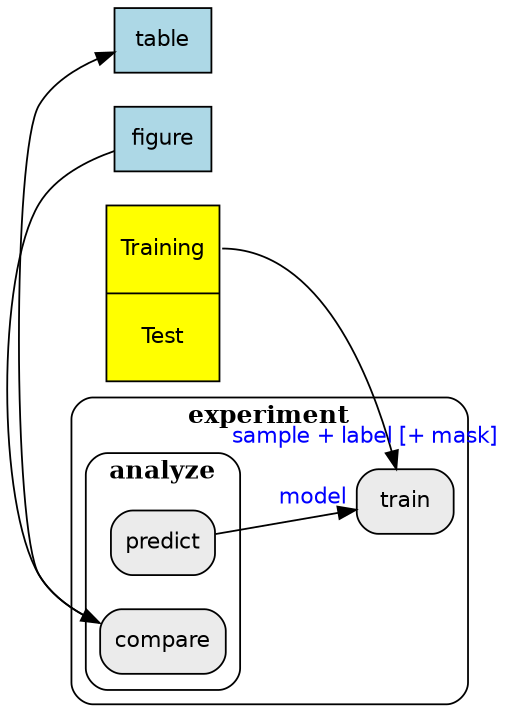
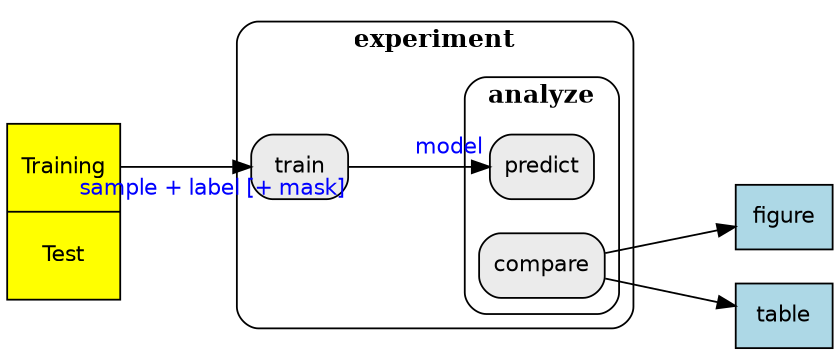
(8, 373) -> (661, 242)
(277, 523) -> (410, 167)
